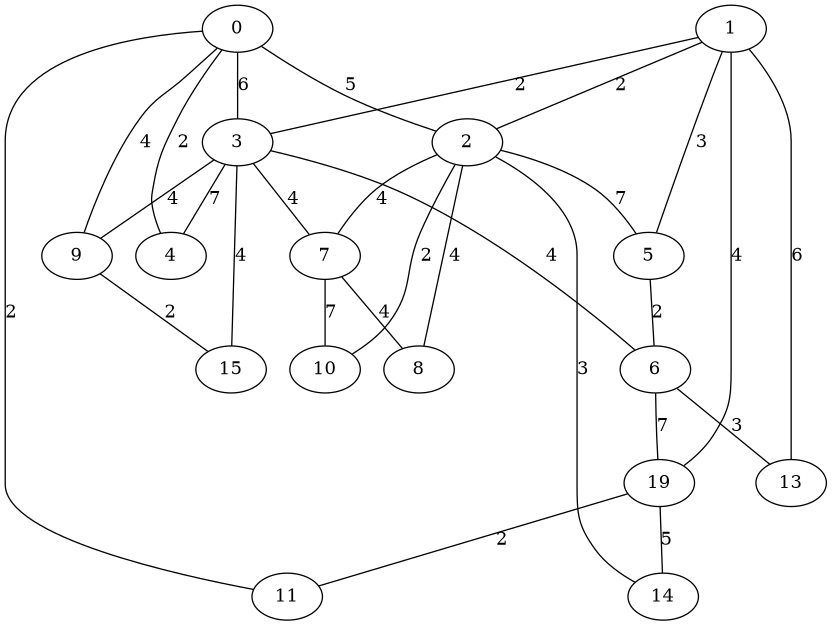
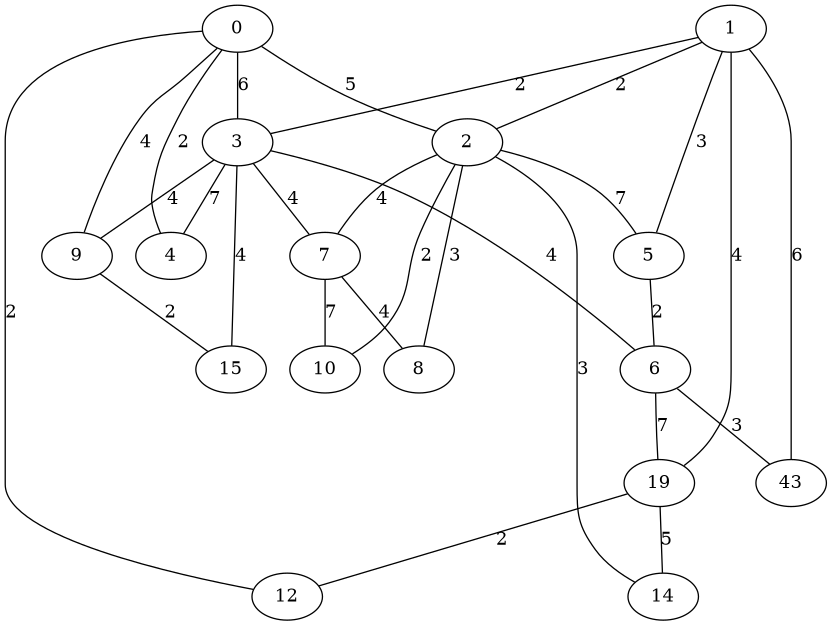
(456, 256) -> (456, 256)
(791, 483) -> (791, 483)
(287, 597) -> (287, 597)
